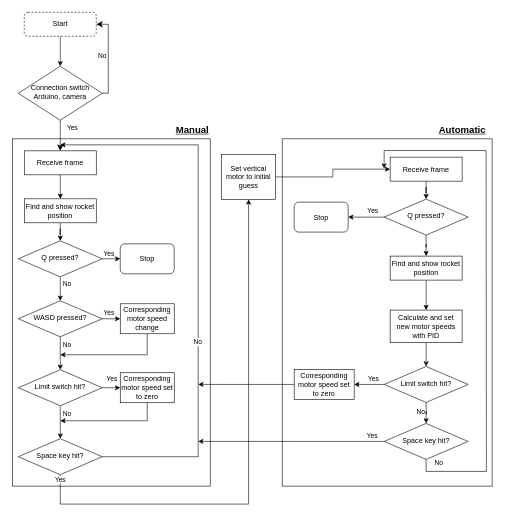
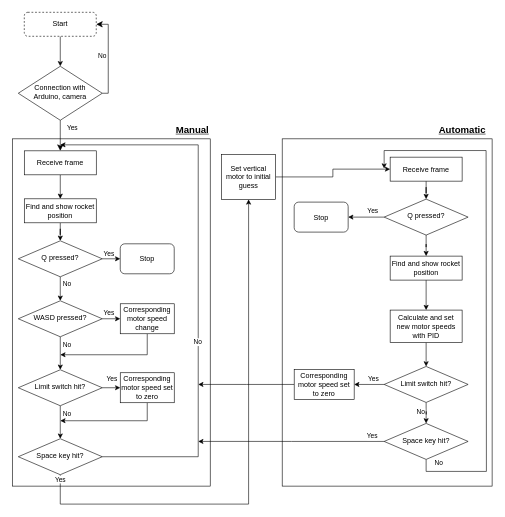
(60, 92) -> (60, 92)
